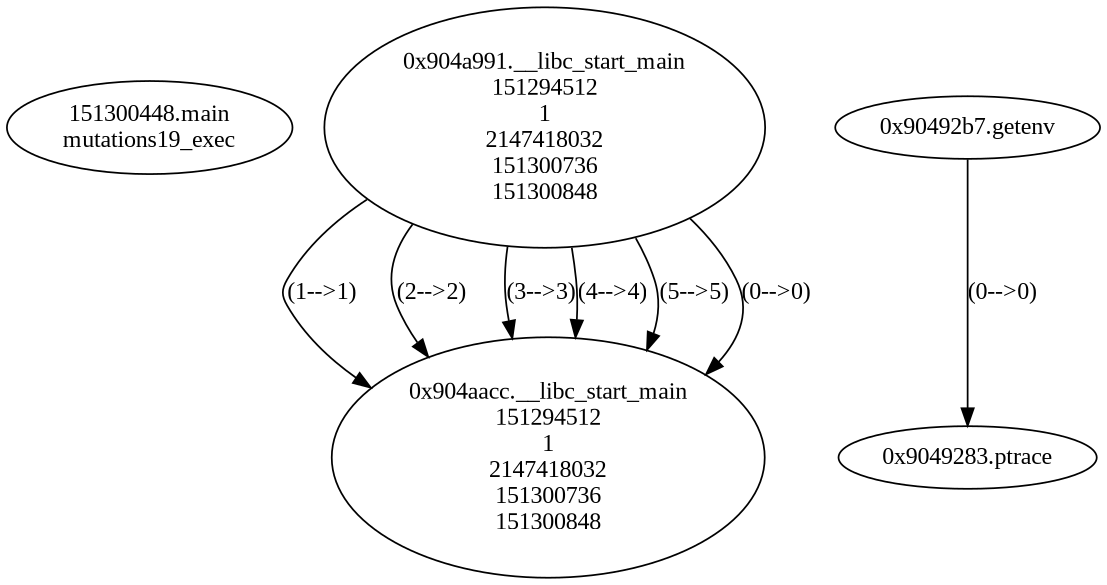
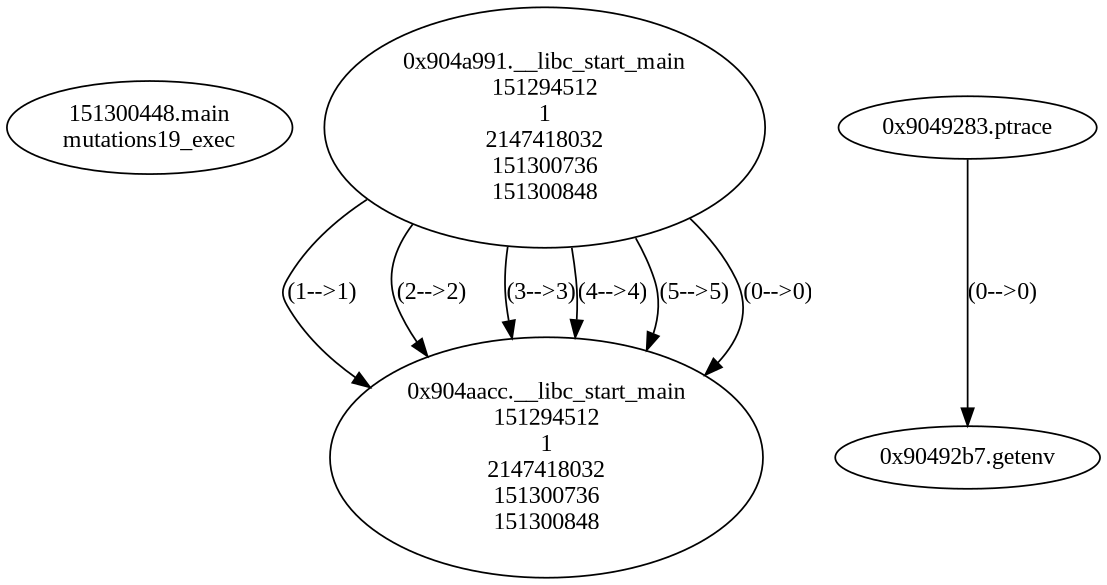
(968, 284) -> (968, 284)
